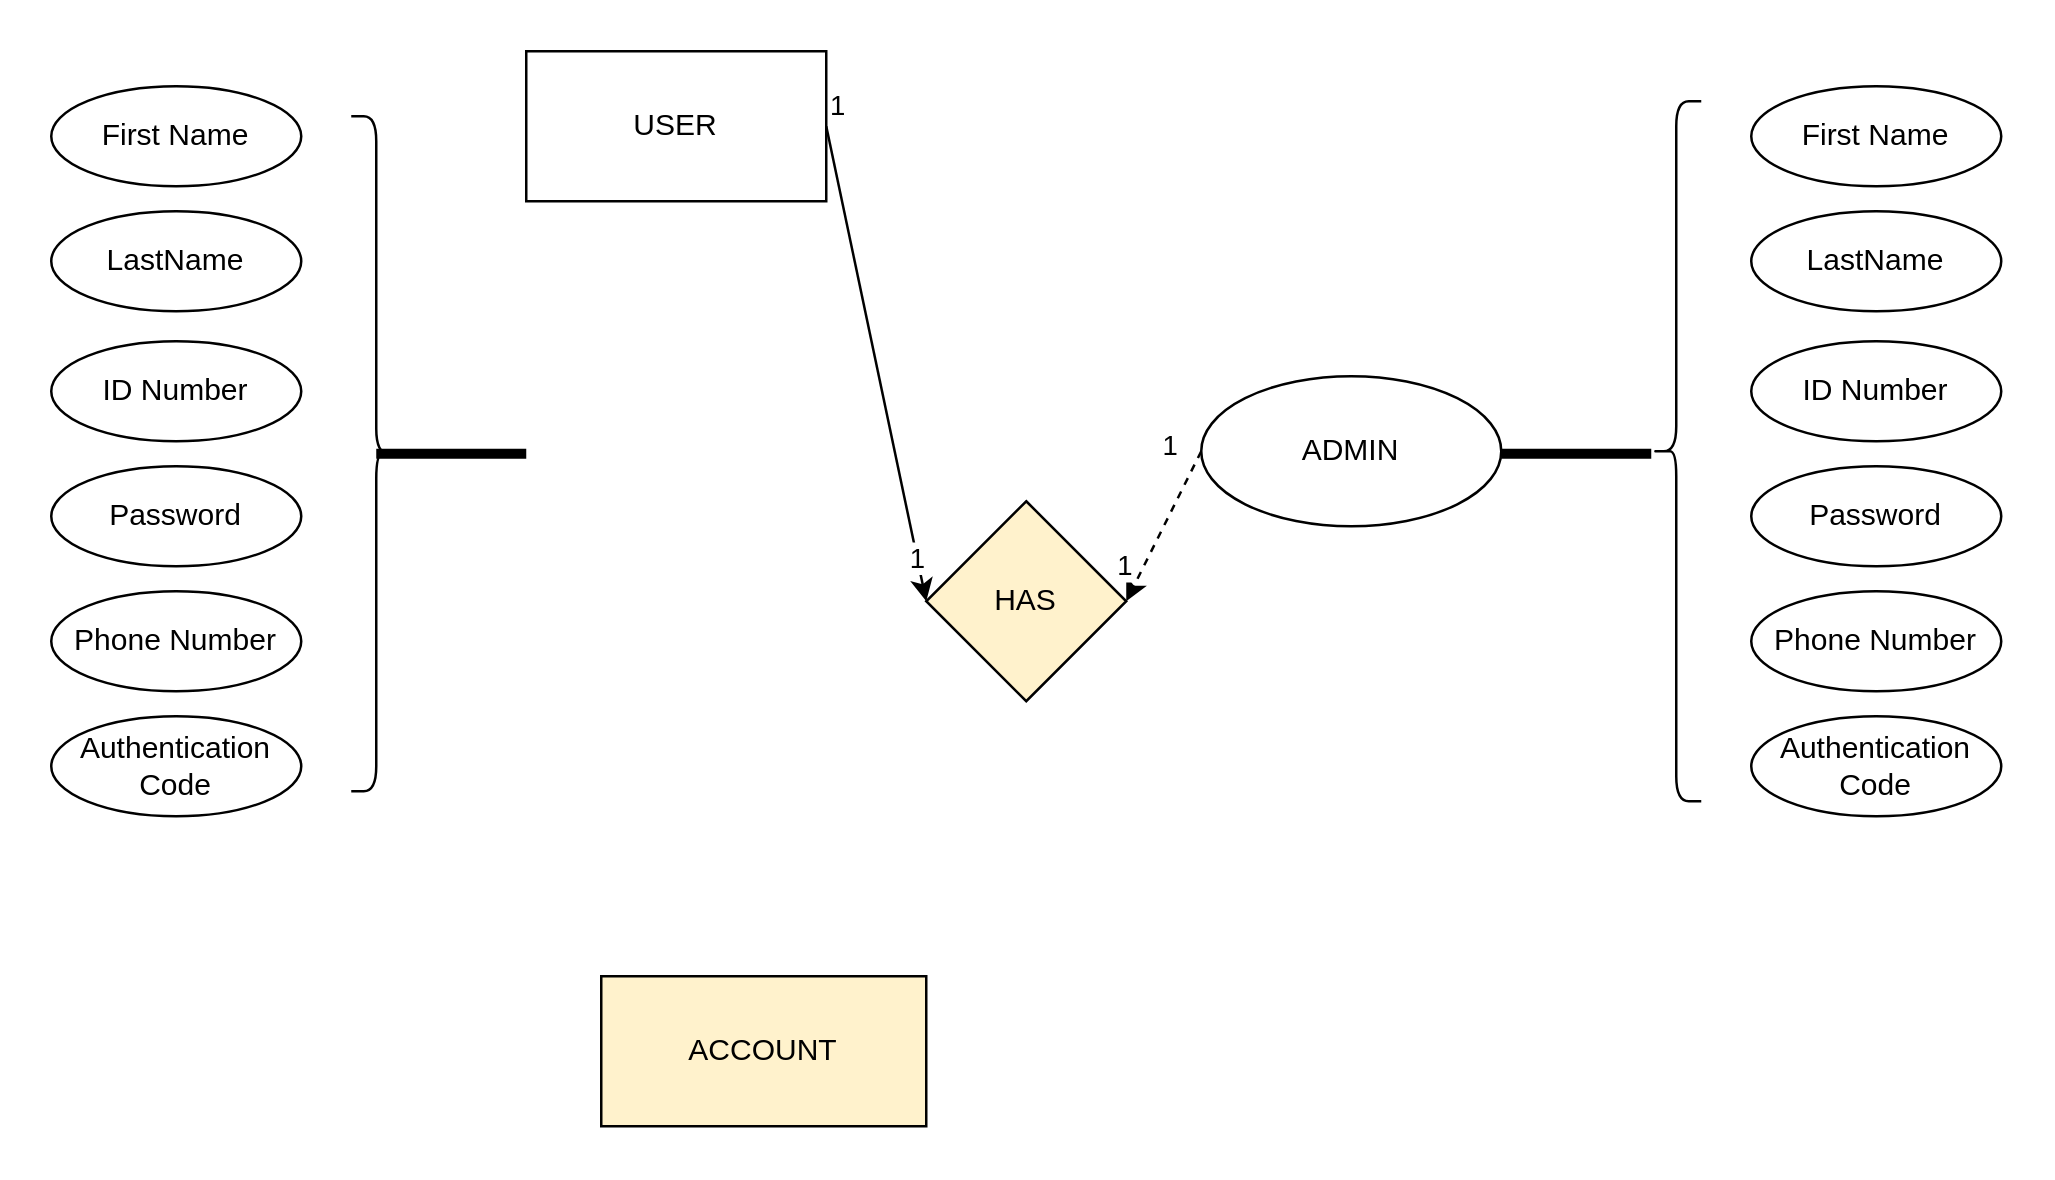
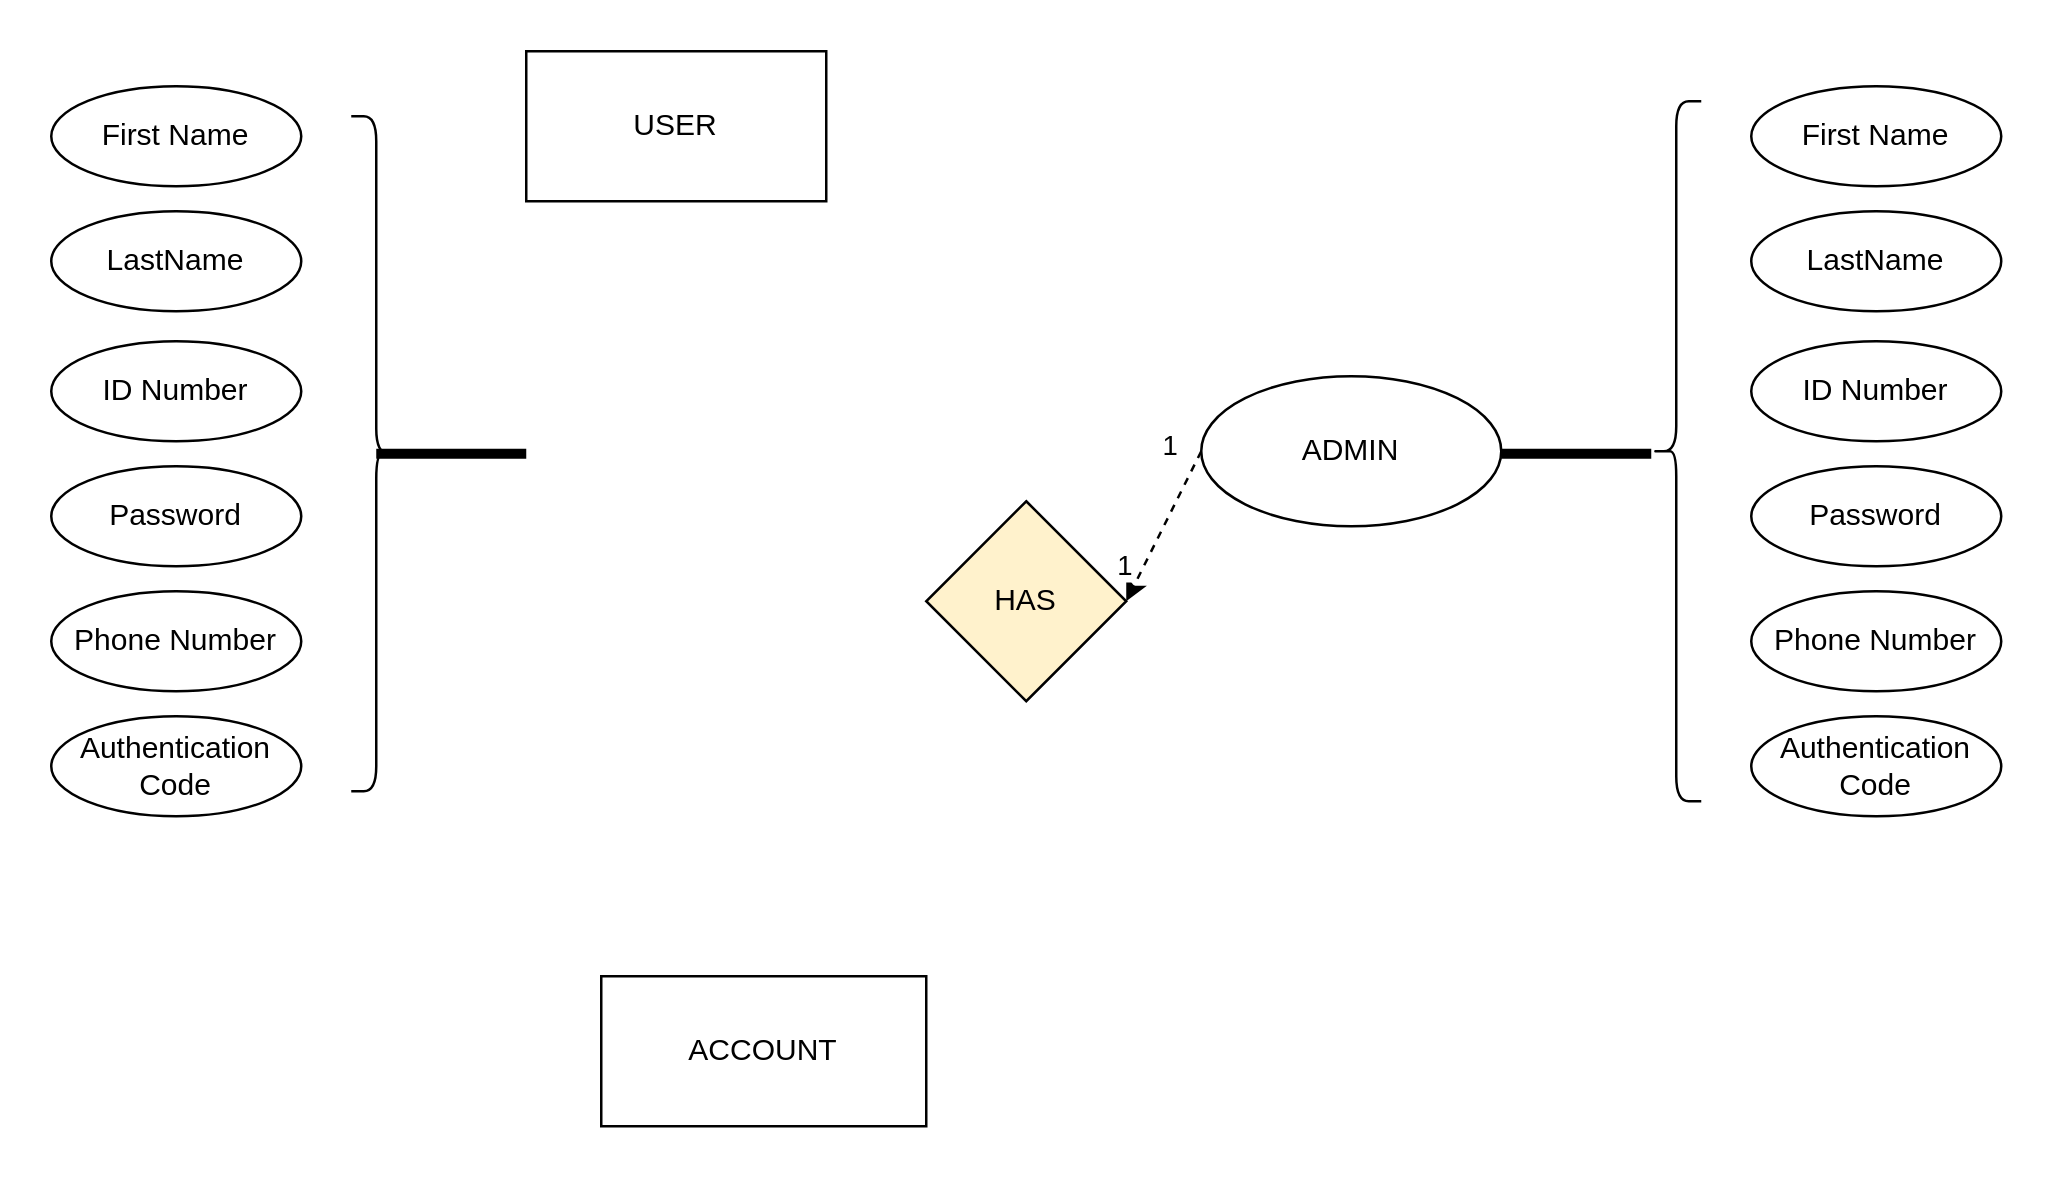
(875, 357) -> none
(764, 1051) -> (764, 1051)
